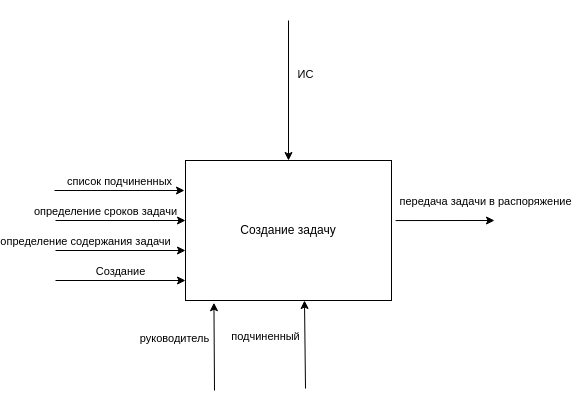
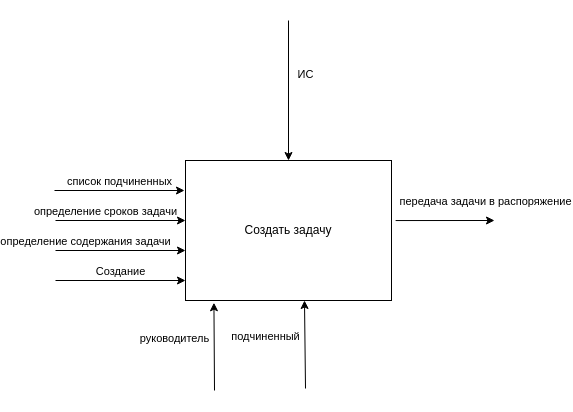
(289, 231) -> (289, 231)
